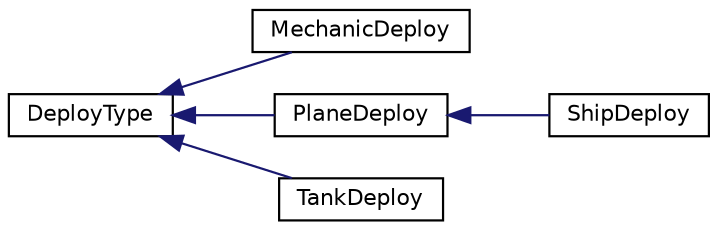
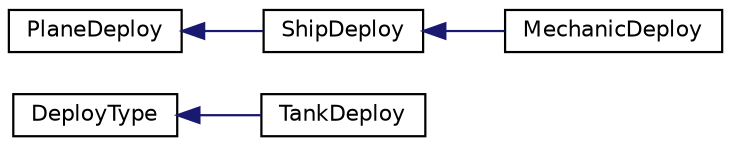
(237, 70) -> (475, 31)
(235, 115) -> none
